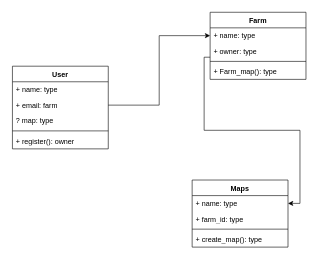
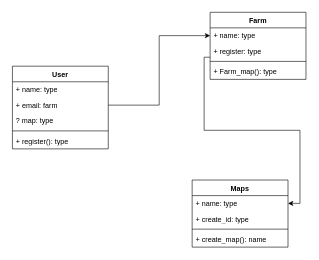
(237, 52) -> (242, 52)
(50, 142) -> (48, 142)
(222, 220) -> (226, 220)
(233, 240) -> (233, 240)
